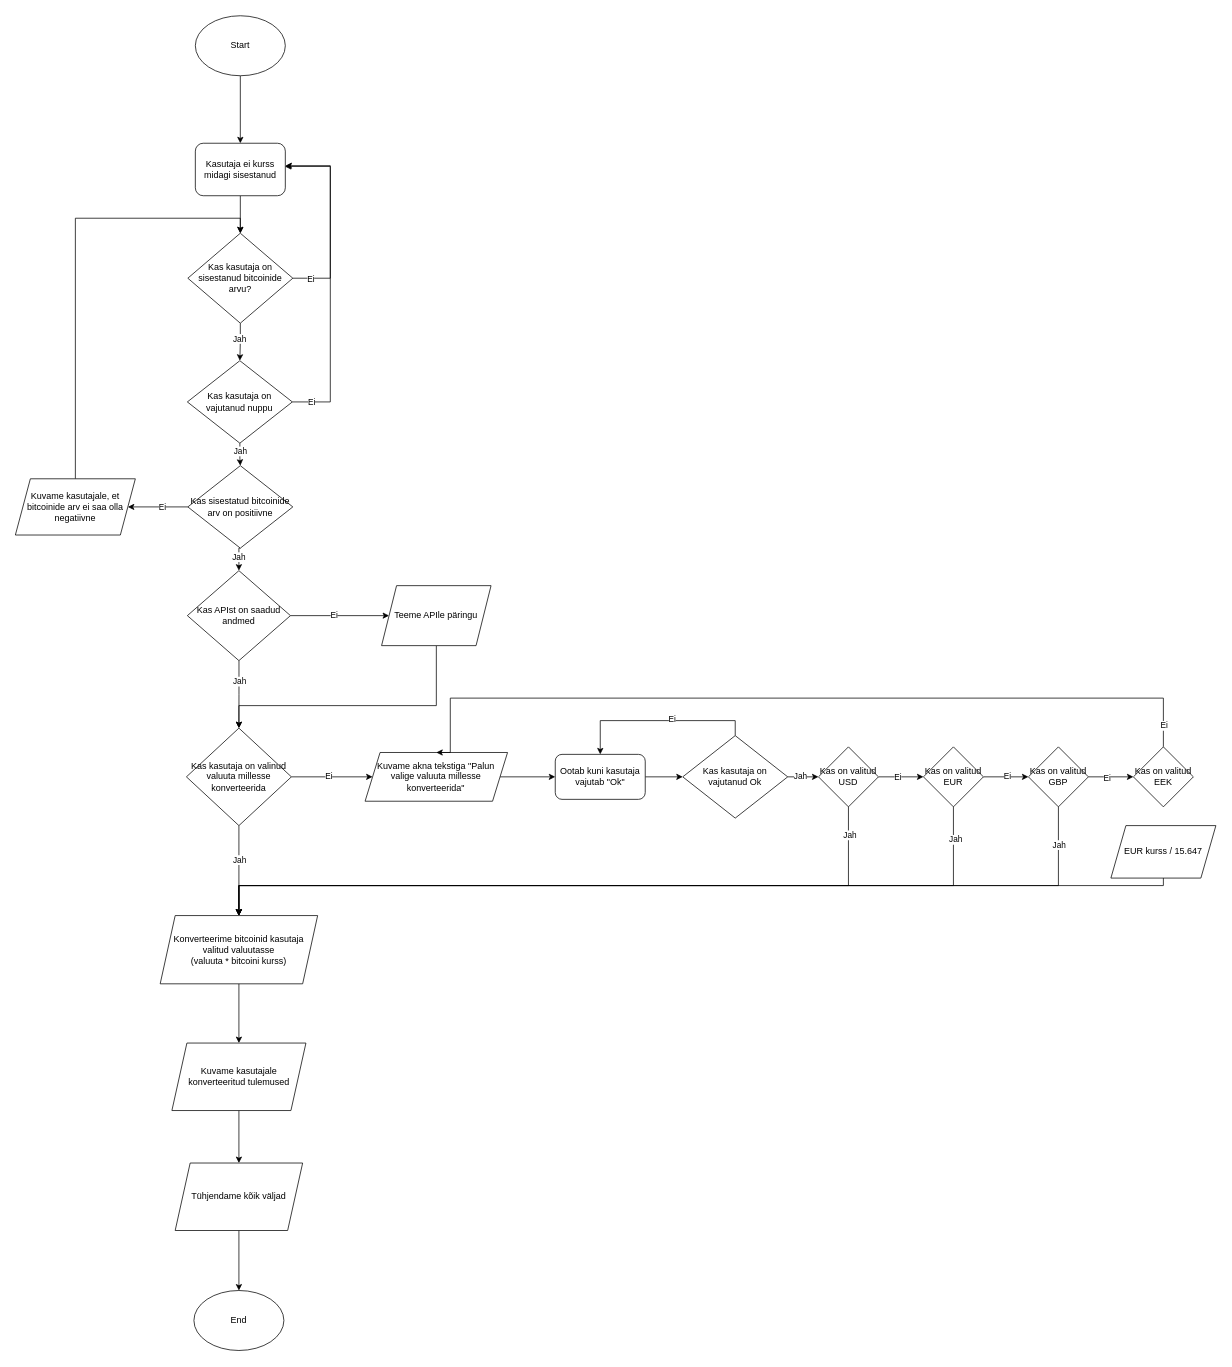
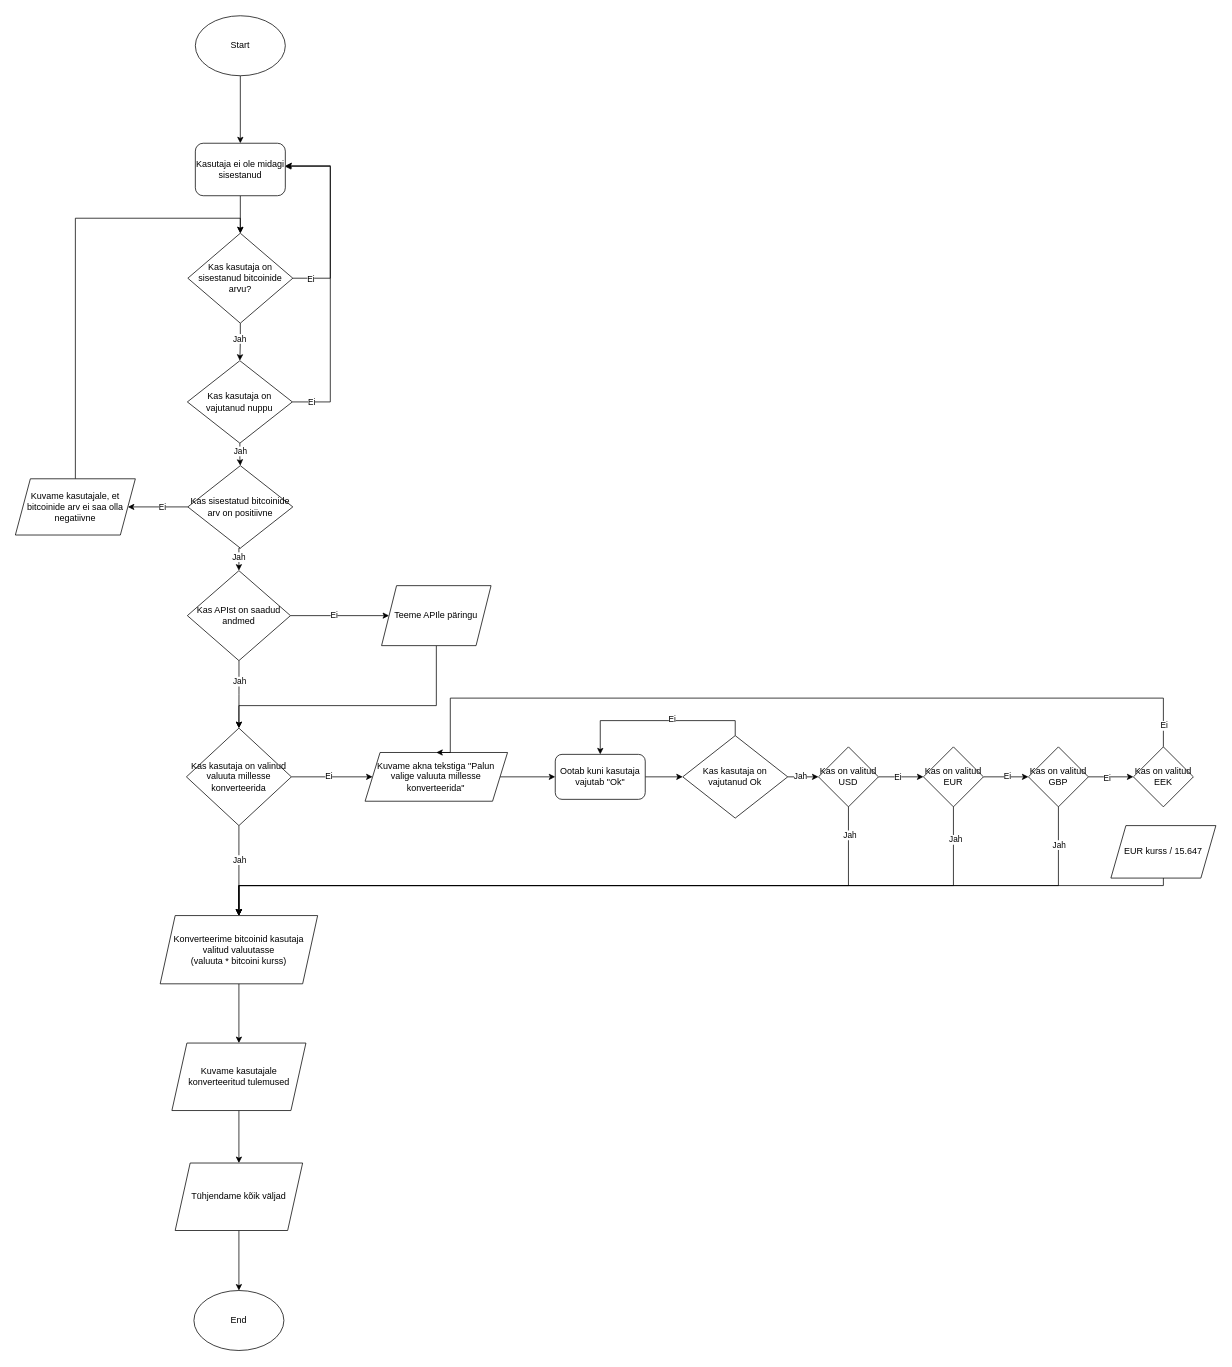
(240, 169) -> (240, 169)
